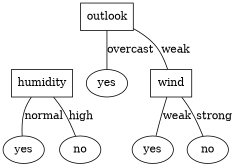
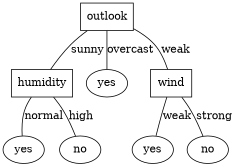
none -> (67, 48)
